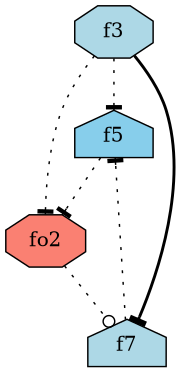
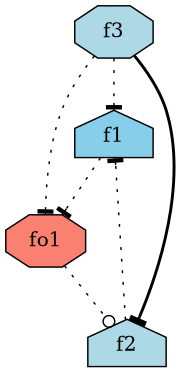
(114, 136) -> (114, 136)
(46, 241) -> (46, 241)
(127, 345) -> (127, 345)
